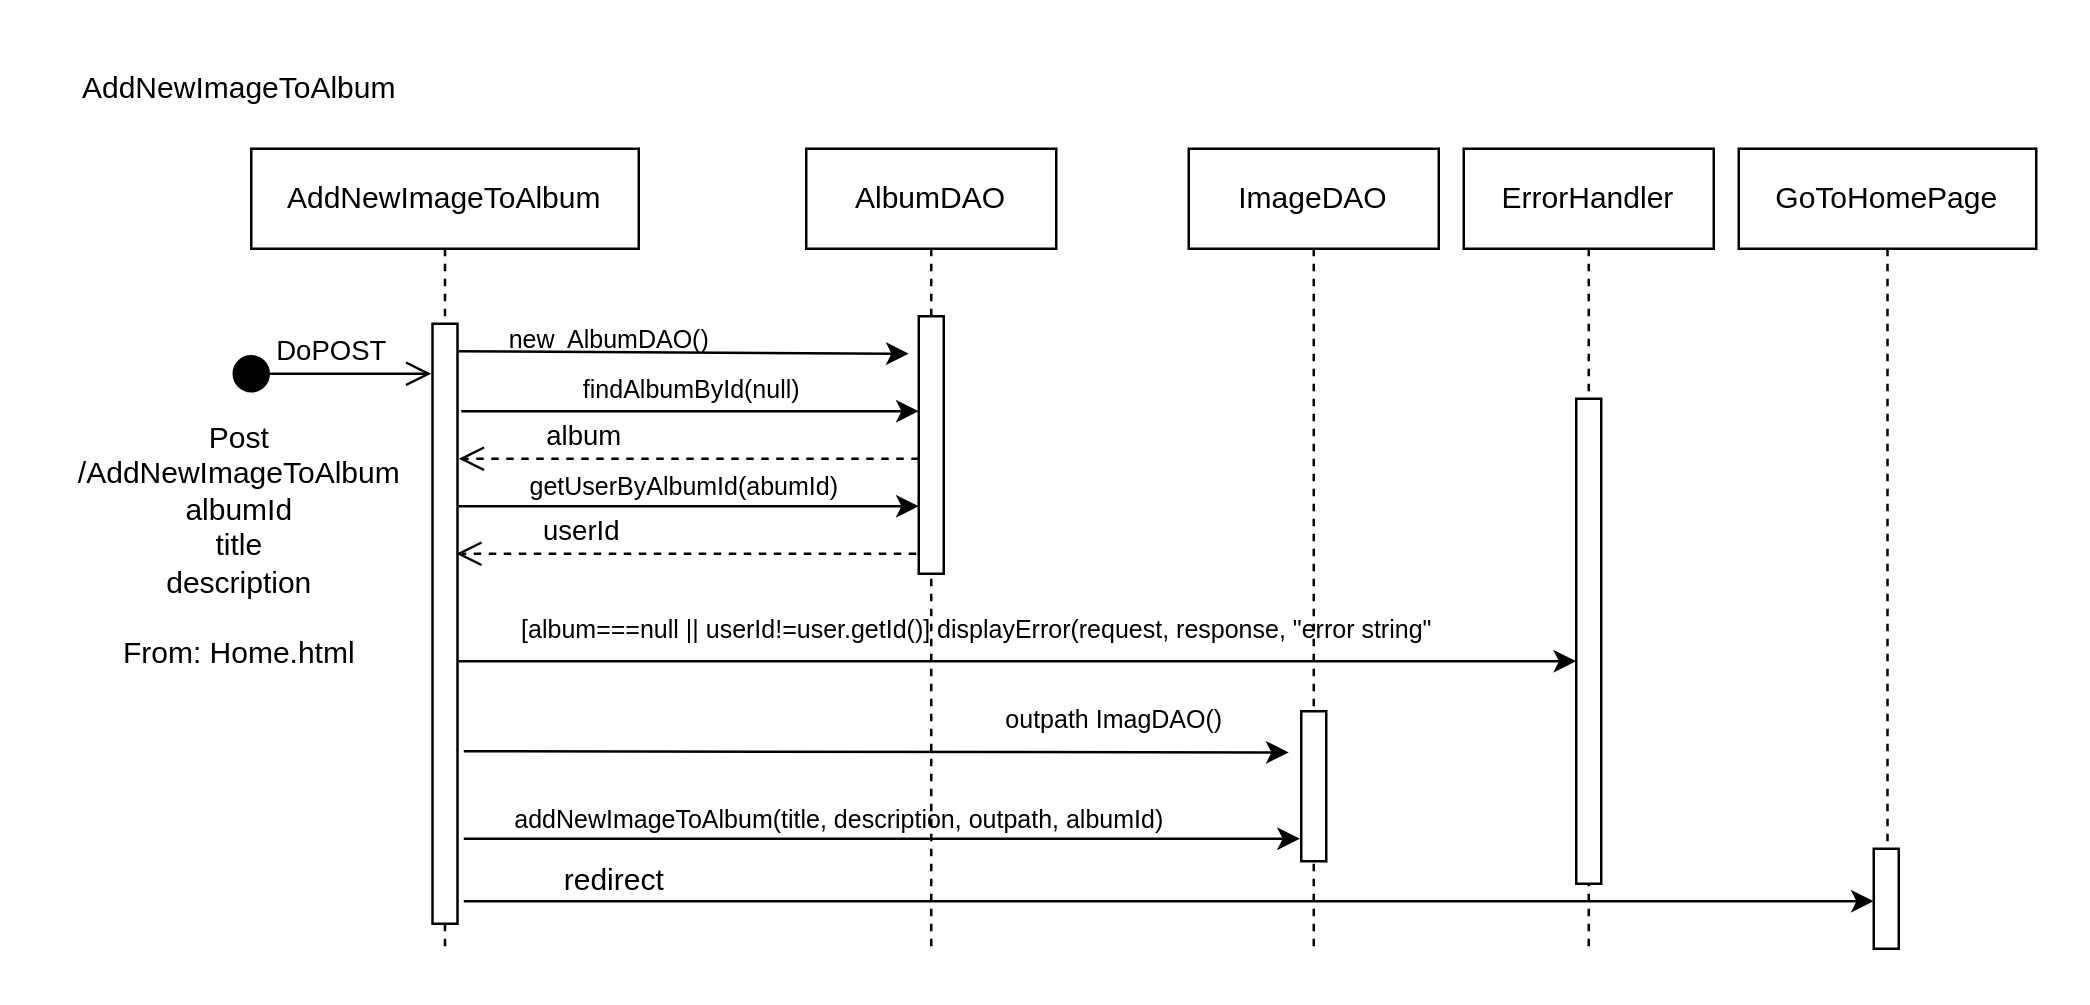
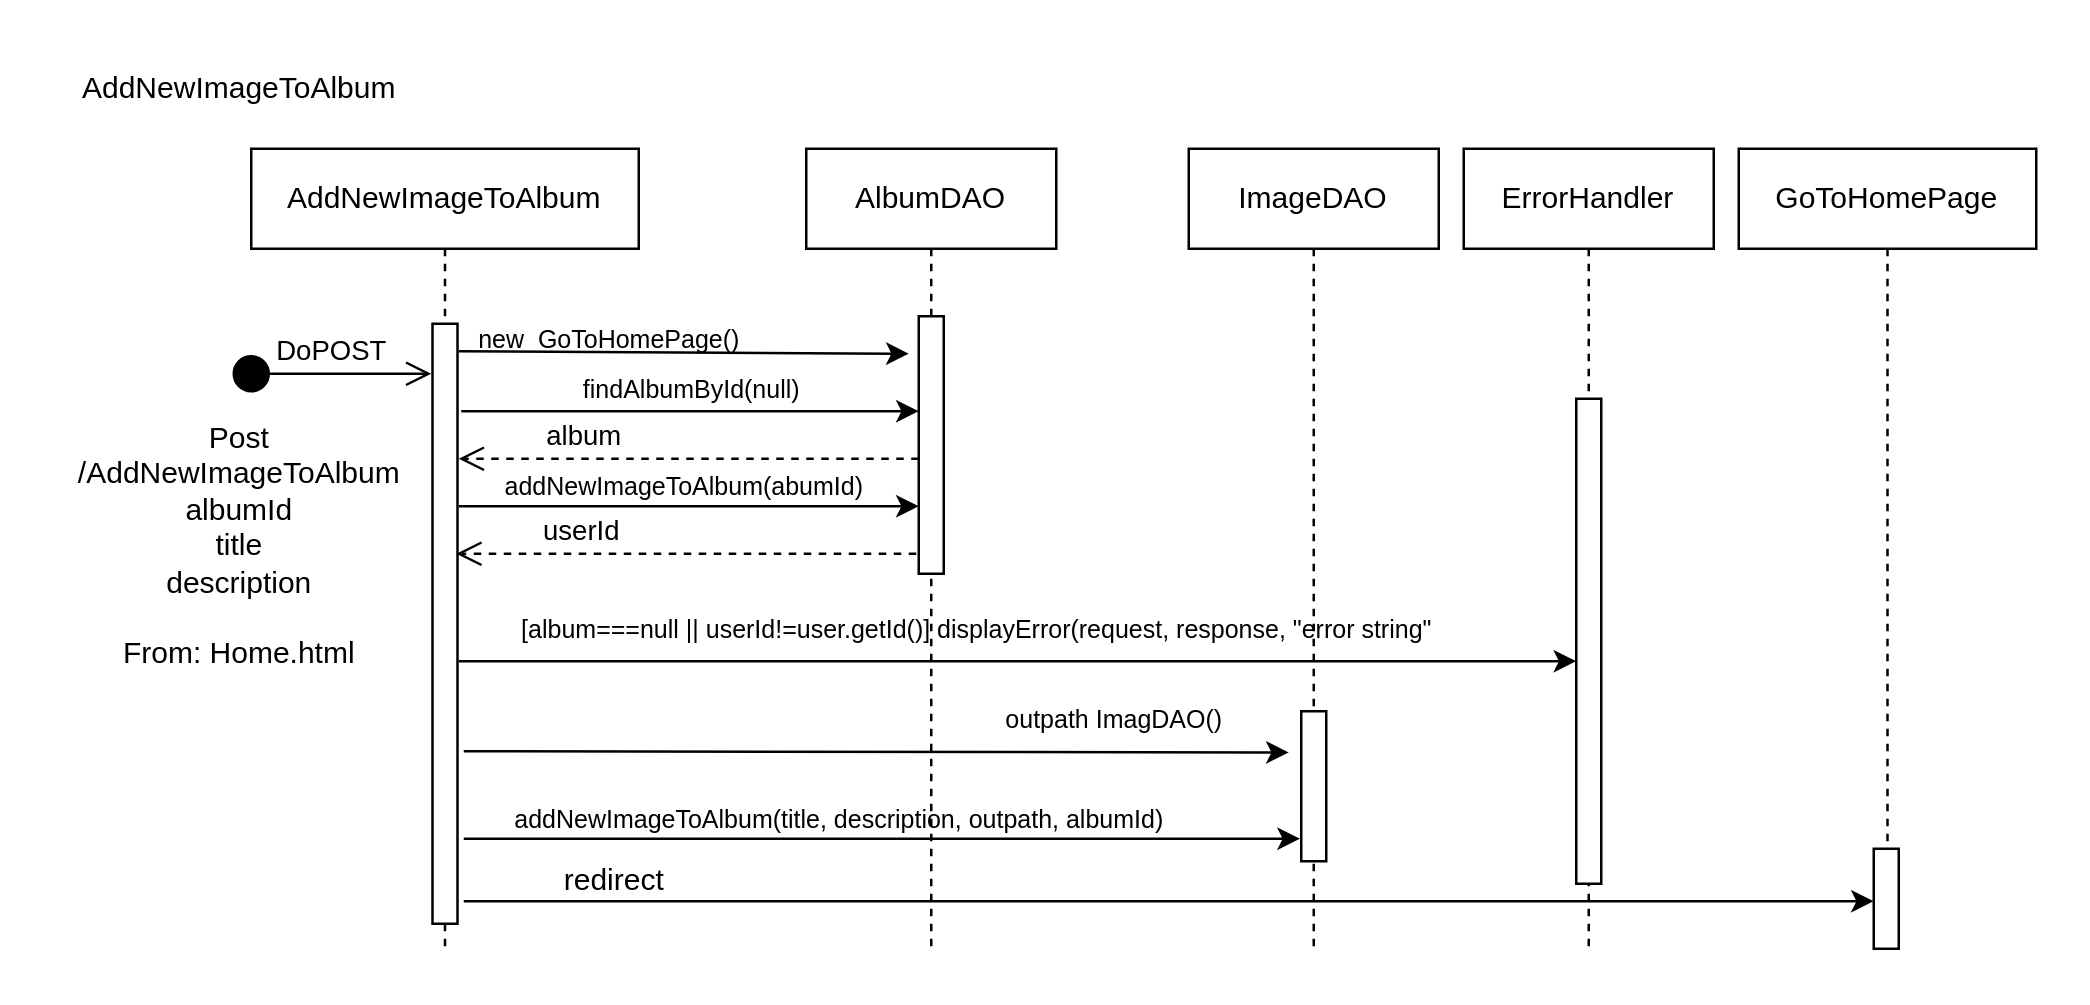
(610, 339) -> (610, 339)
(685, 486) -> (685, 486)
